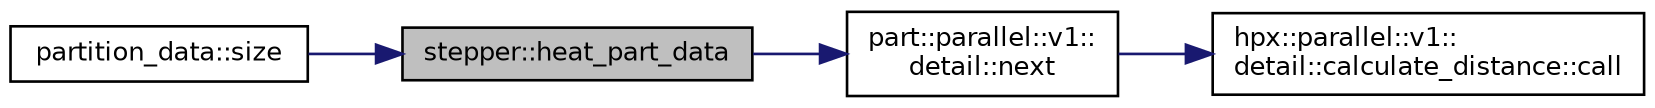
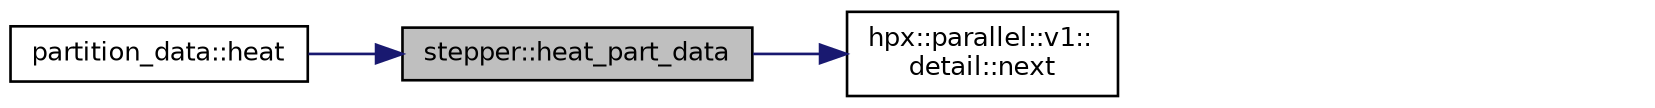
(159, 54) -> (159, 54)
(983, 54) -> (983, 54)
(1428, 54) -> none
